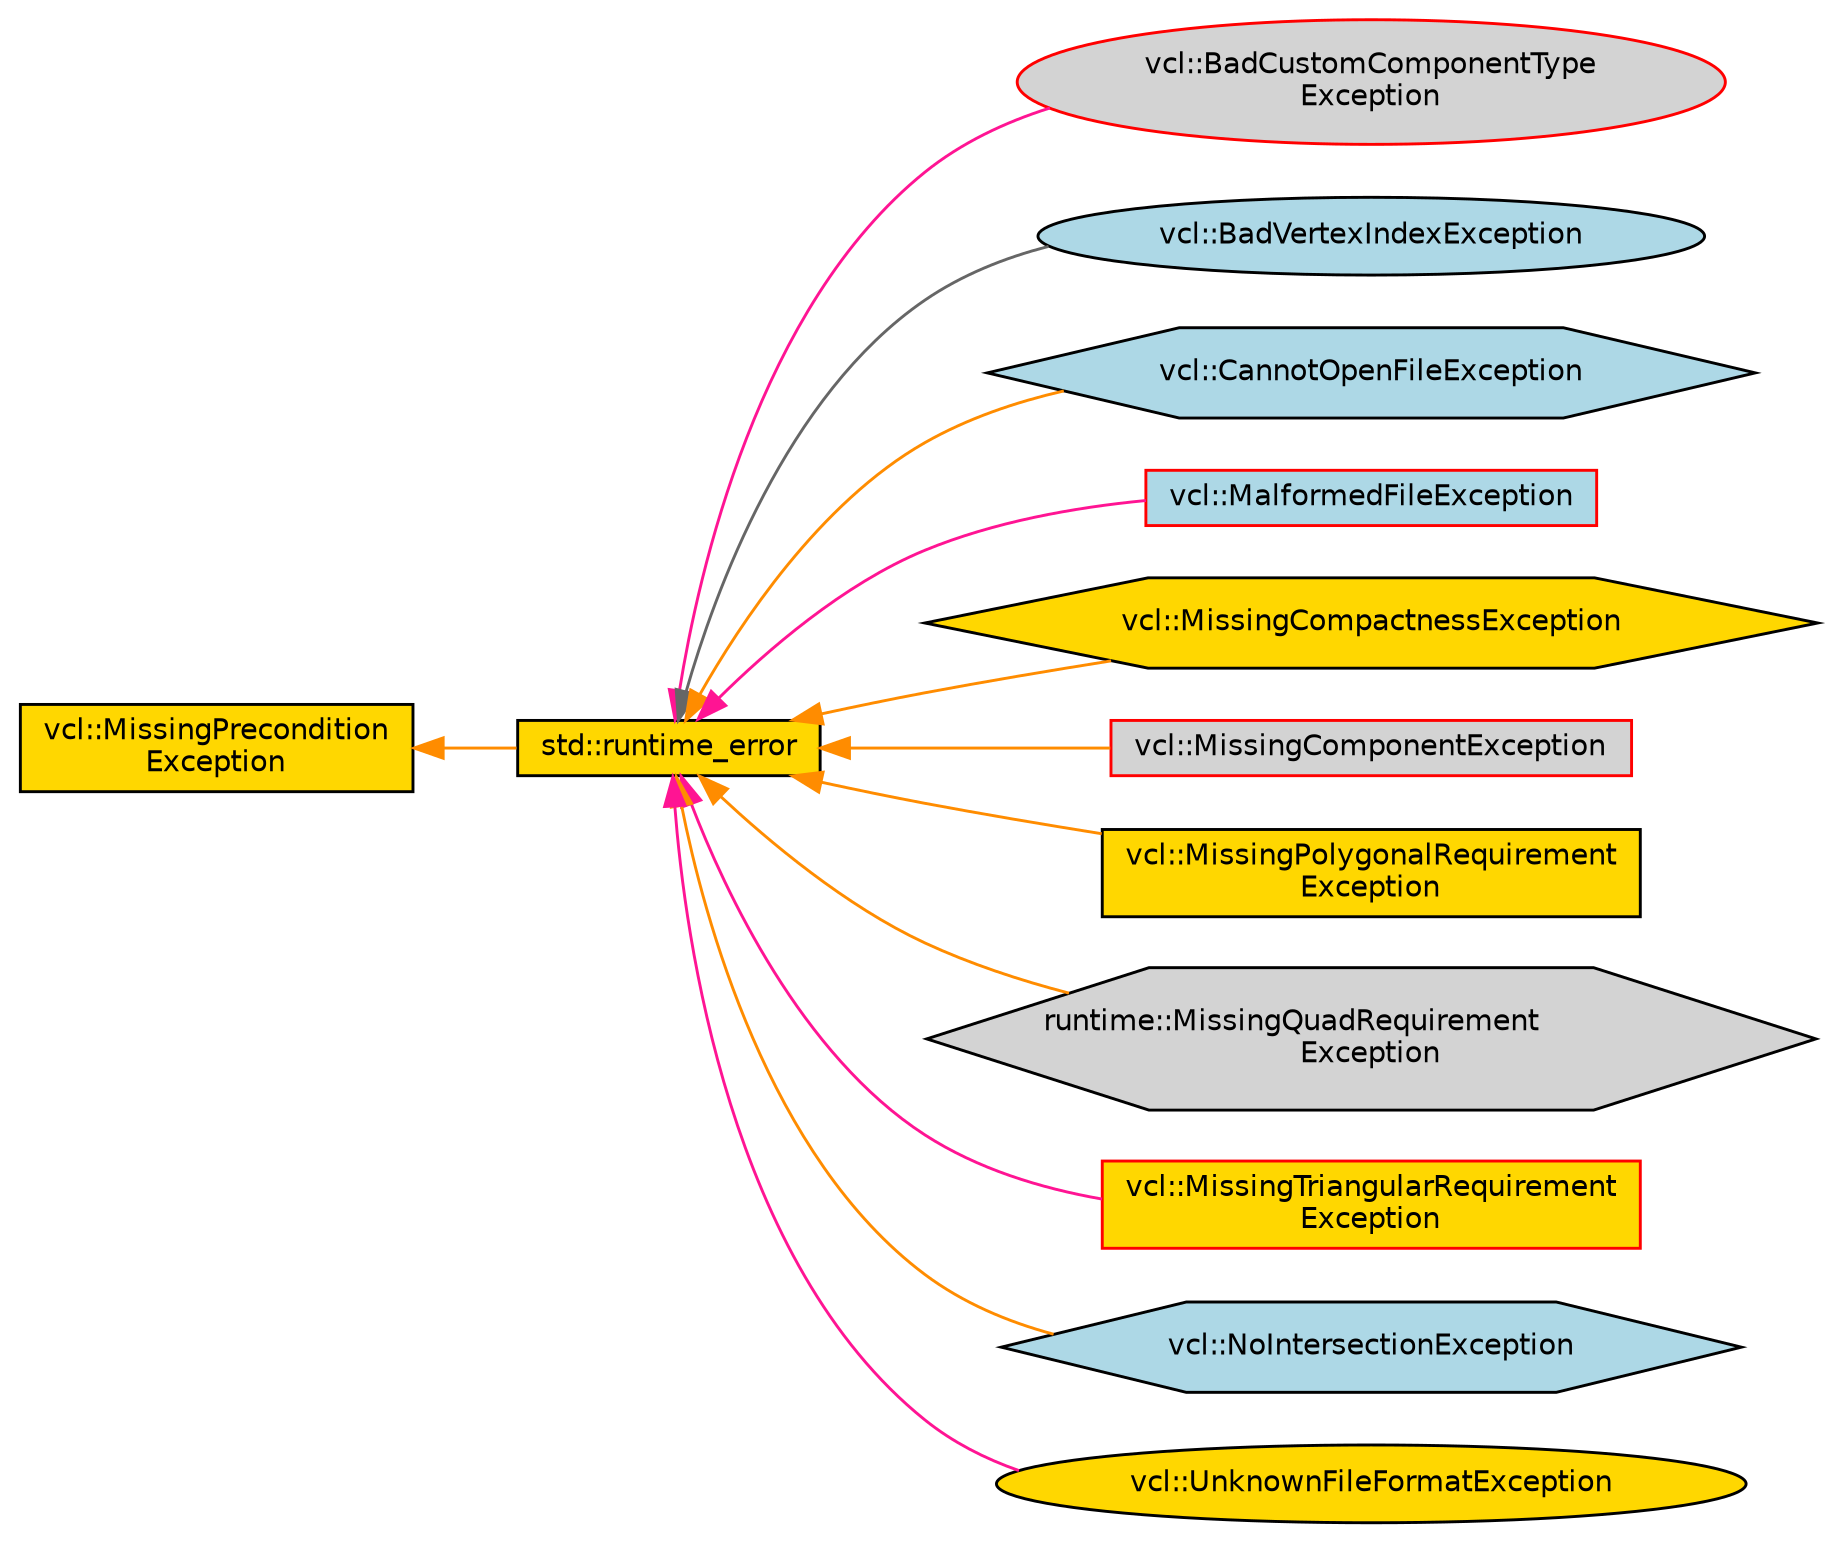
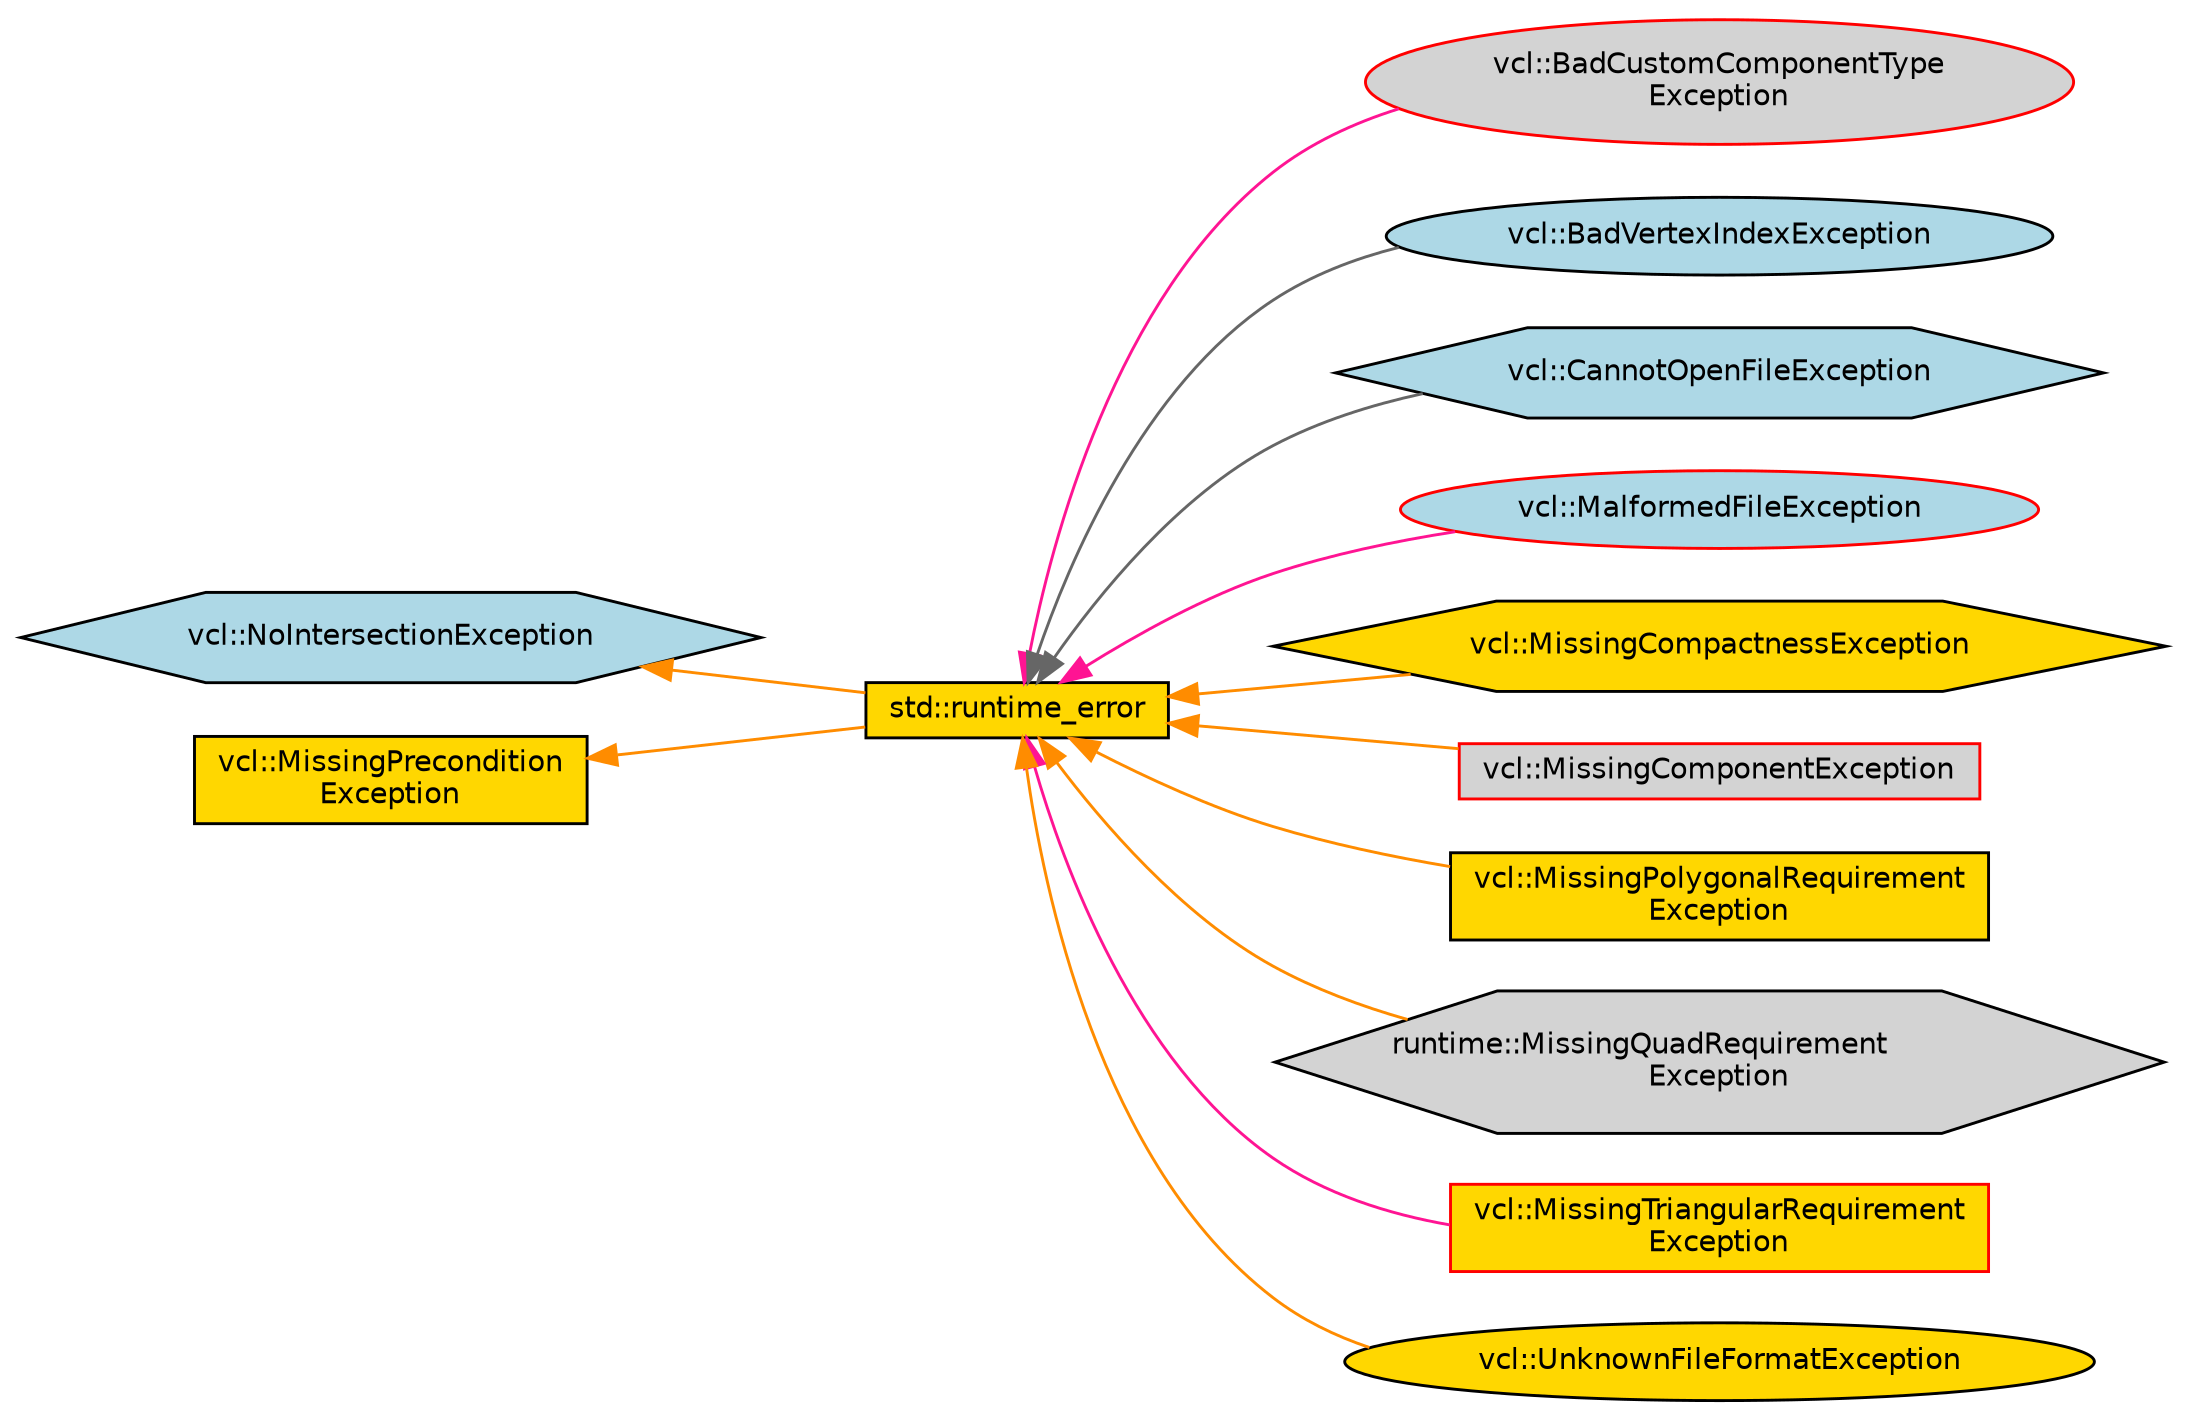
(1371, 498) -> (1720, 510)
(848, 500) -> (1211, 486)
(798, 1125) -> (769, 681)
(761, 1188) -> (1124, 1106)
